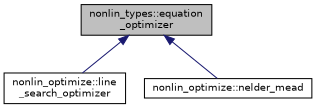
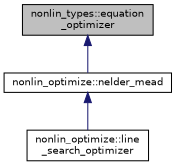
(102, 57) -> (88, 116)
